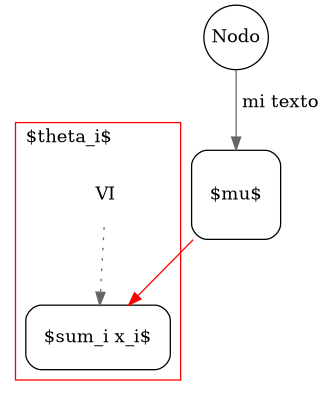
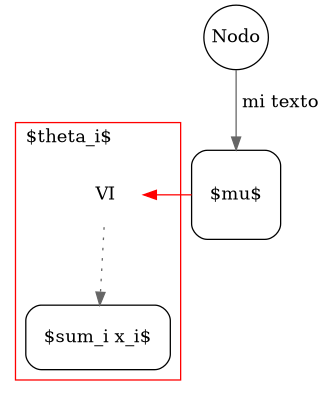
(166, 268) -> (172, 195)
